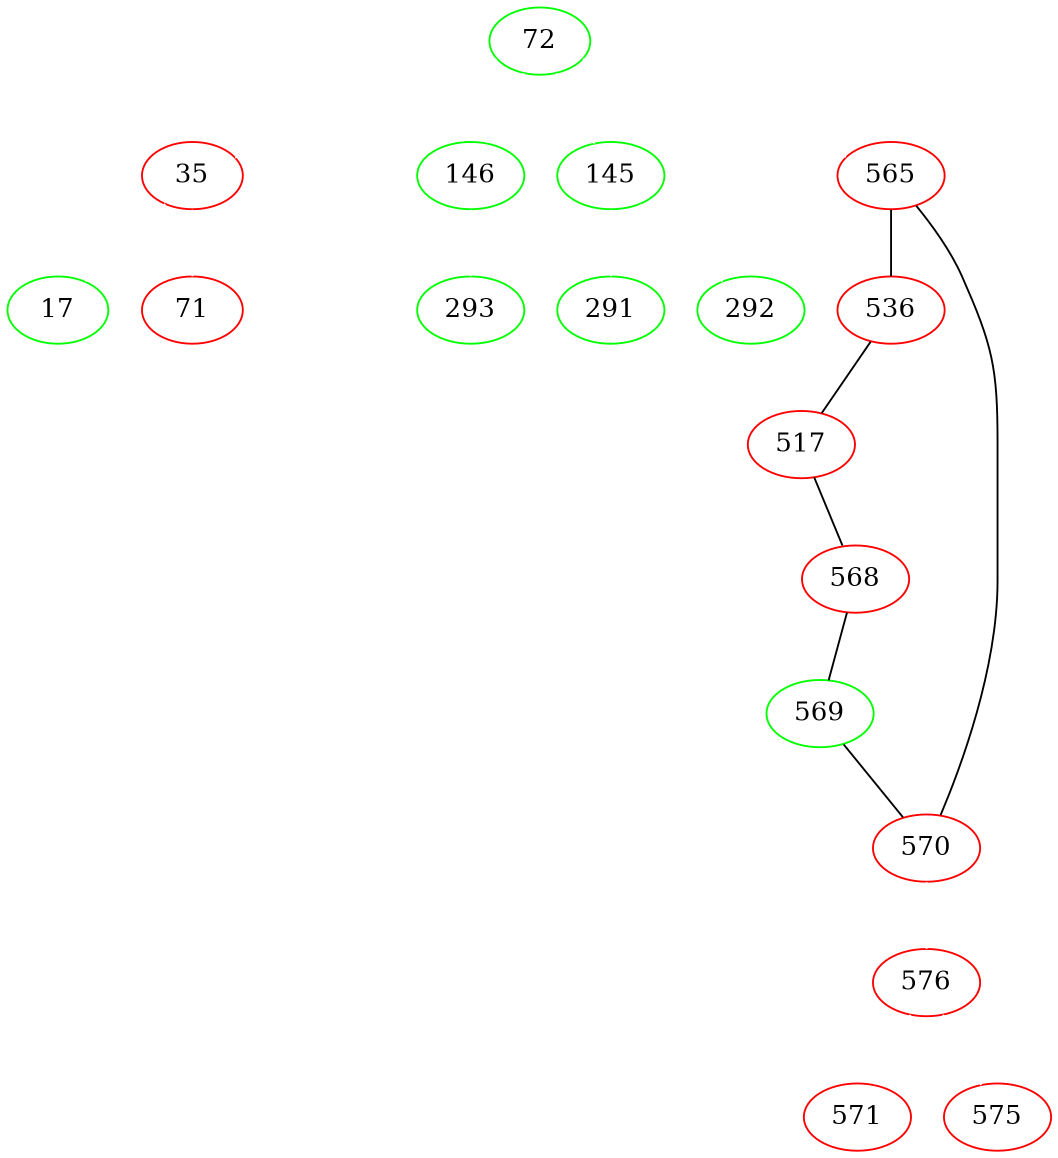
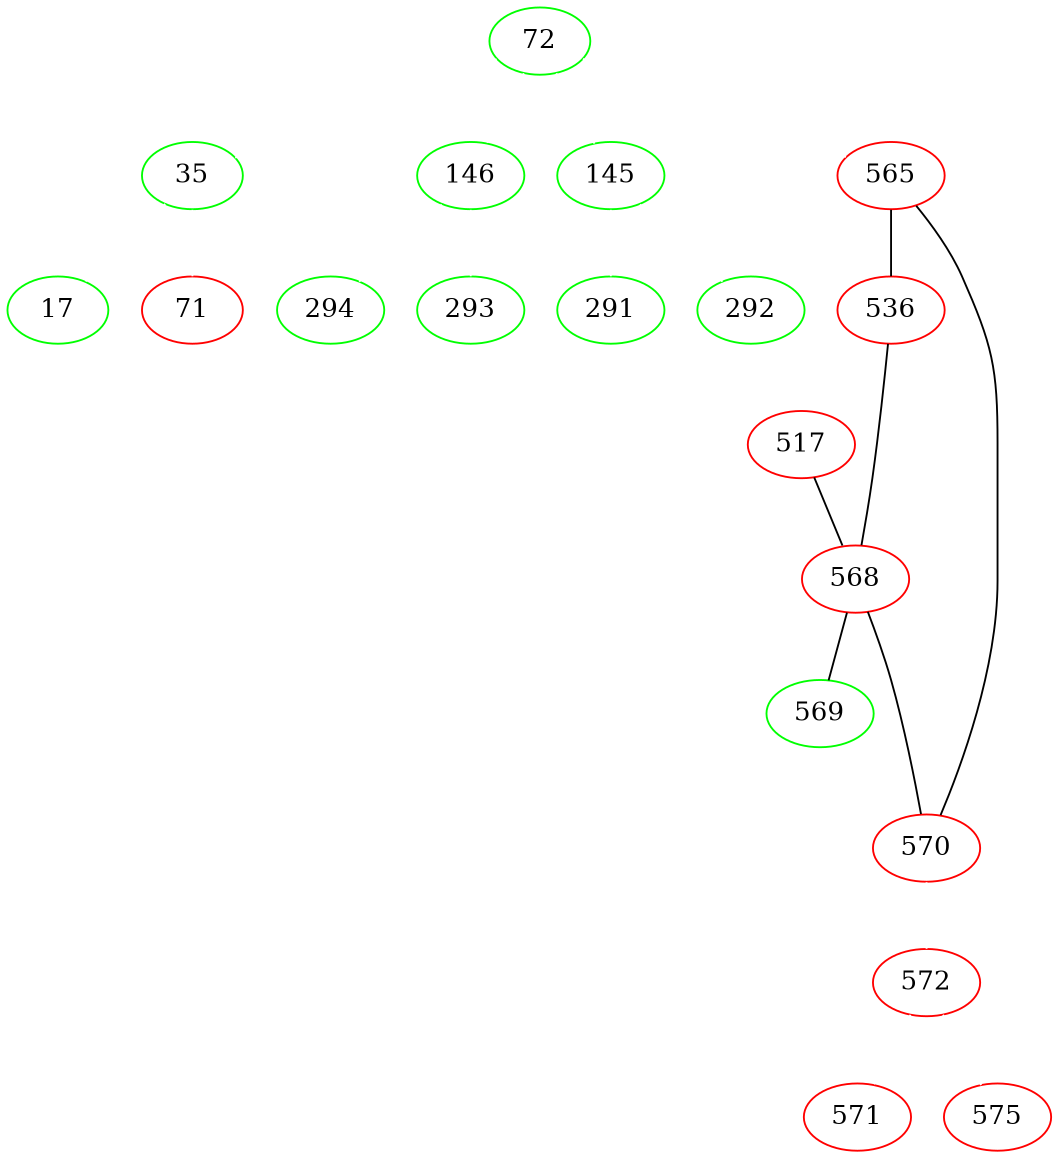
(192, 176) -> (192, 176)
none -> (331, 310)
(846, 377) -> (877, 445)
(873, 781) -> (899, 712)
(927, 983) -> (927, 983)
